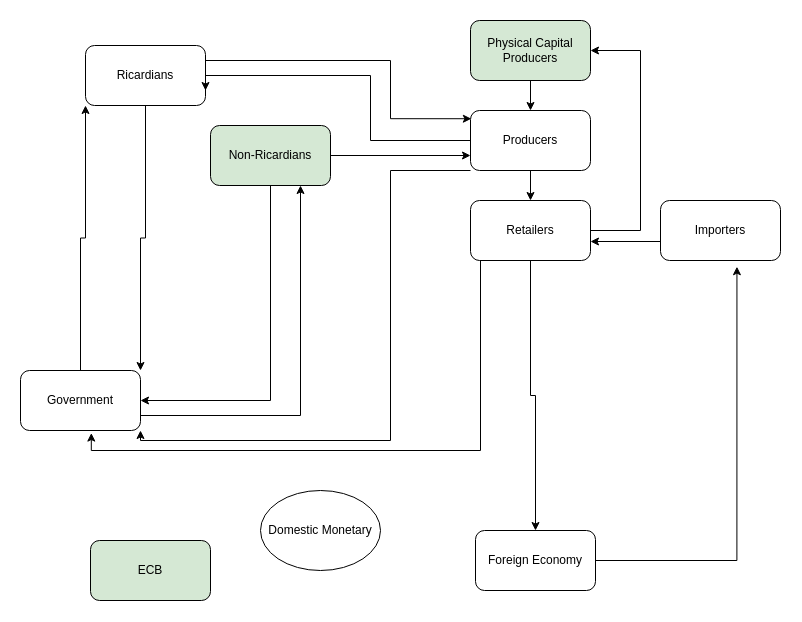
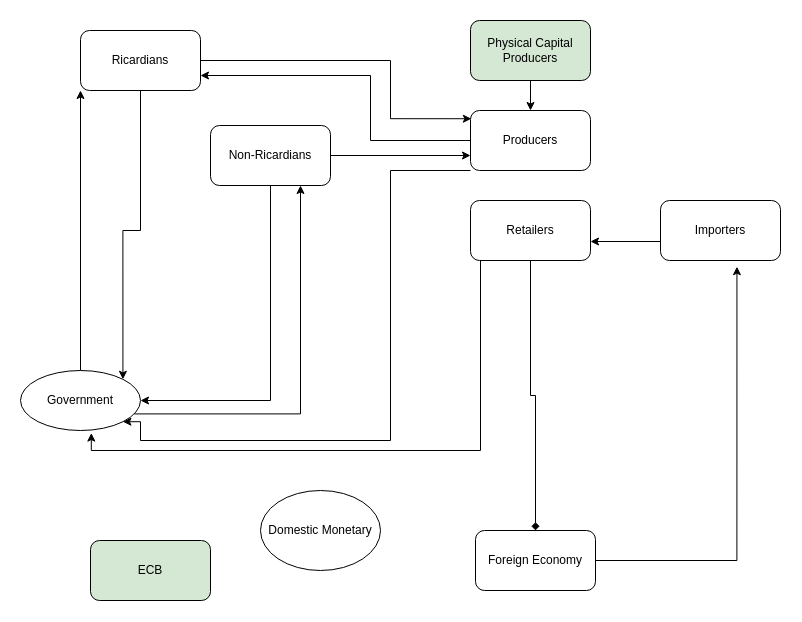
(146, 76) -> (141, 61)
(641, 145) -> none
(271, 156) -> (271, 156)
(531, 190) -> none
(81, 401) -> (81, 401)
(536, 522) -> (536, 521)
